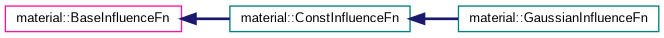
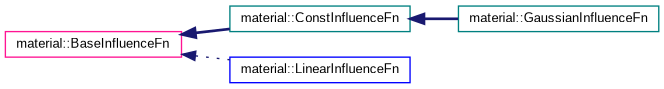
none -> (320, 70)
